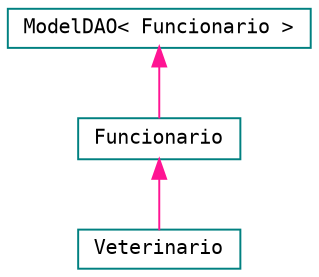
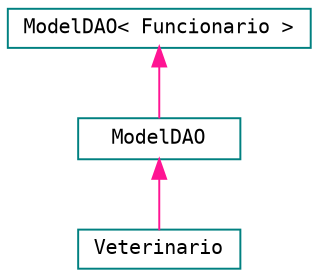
(159, 139) -> (159, 139)
